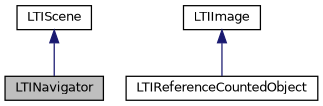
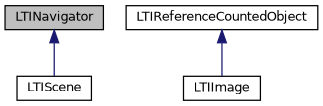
(54, 60) -> (54, 60)
(222, 60) -> (222, 60)
